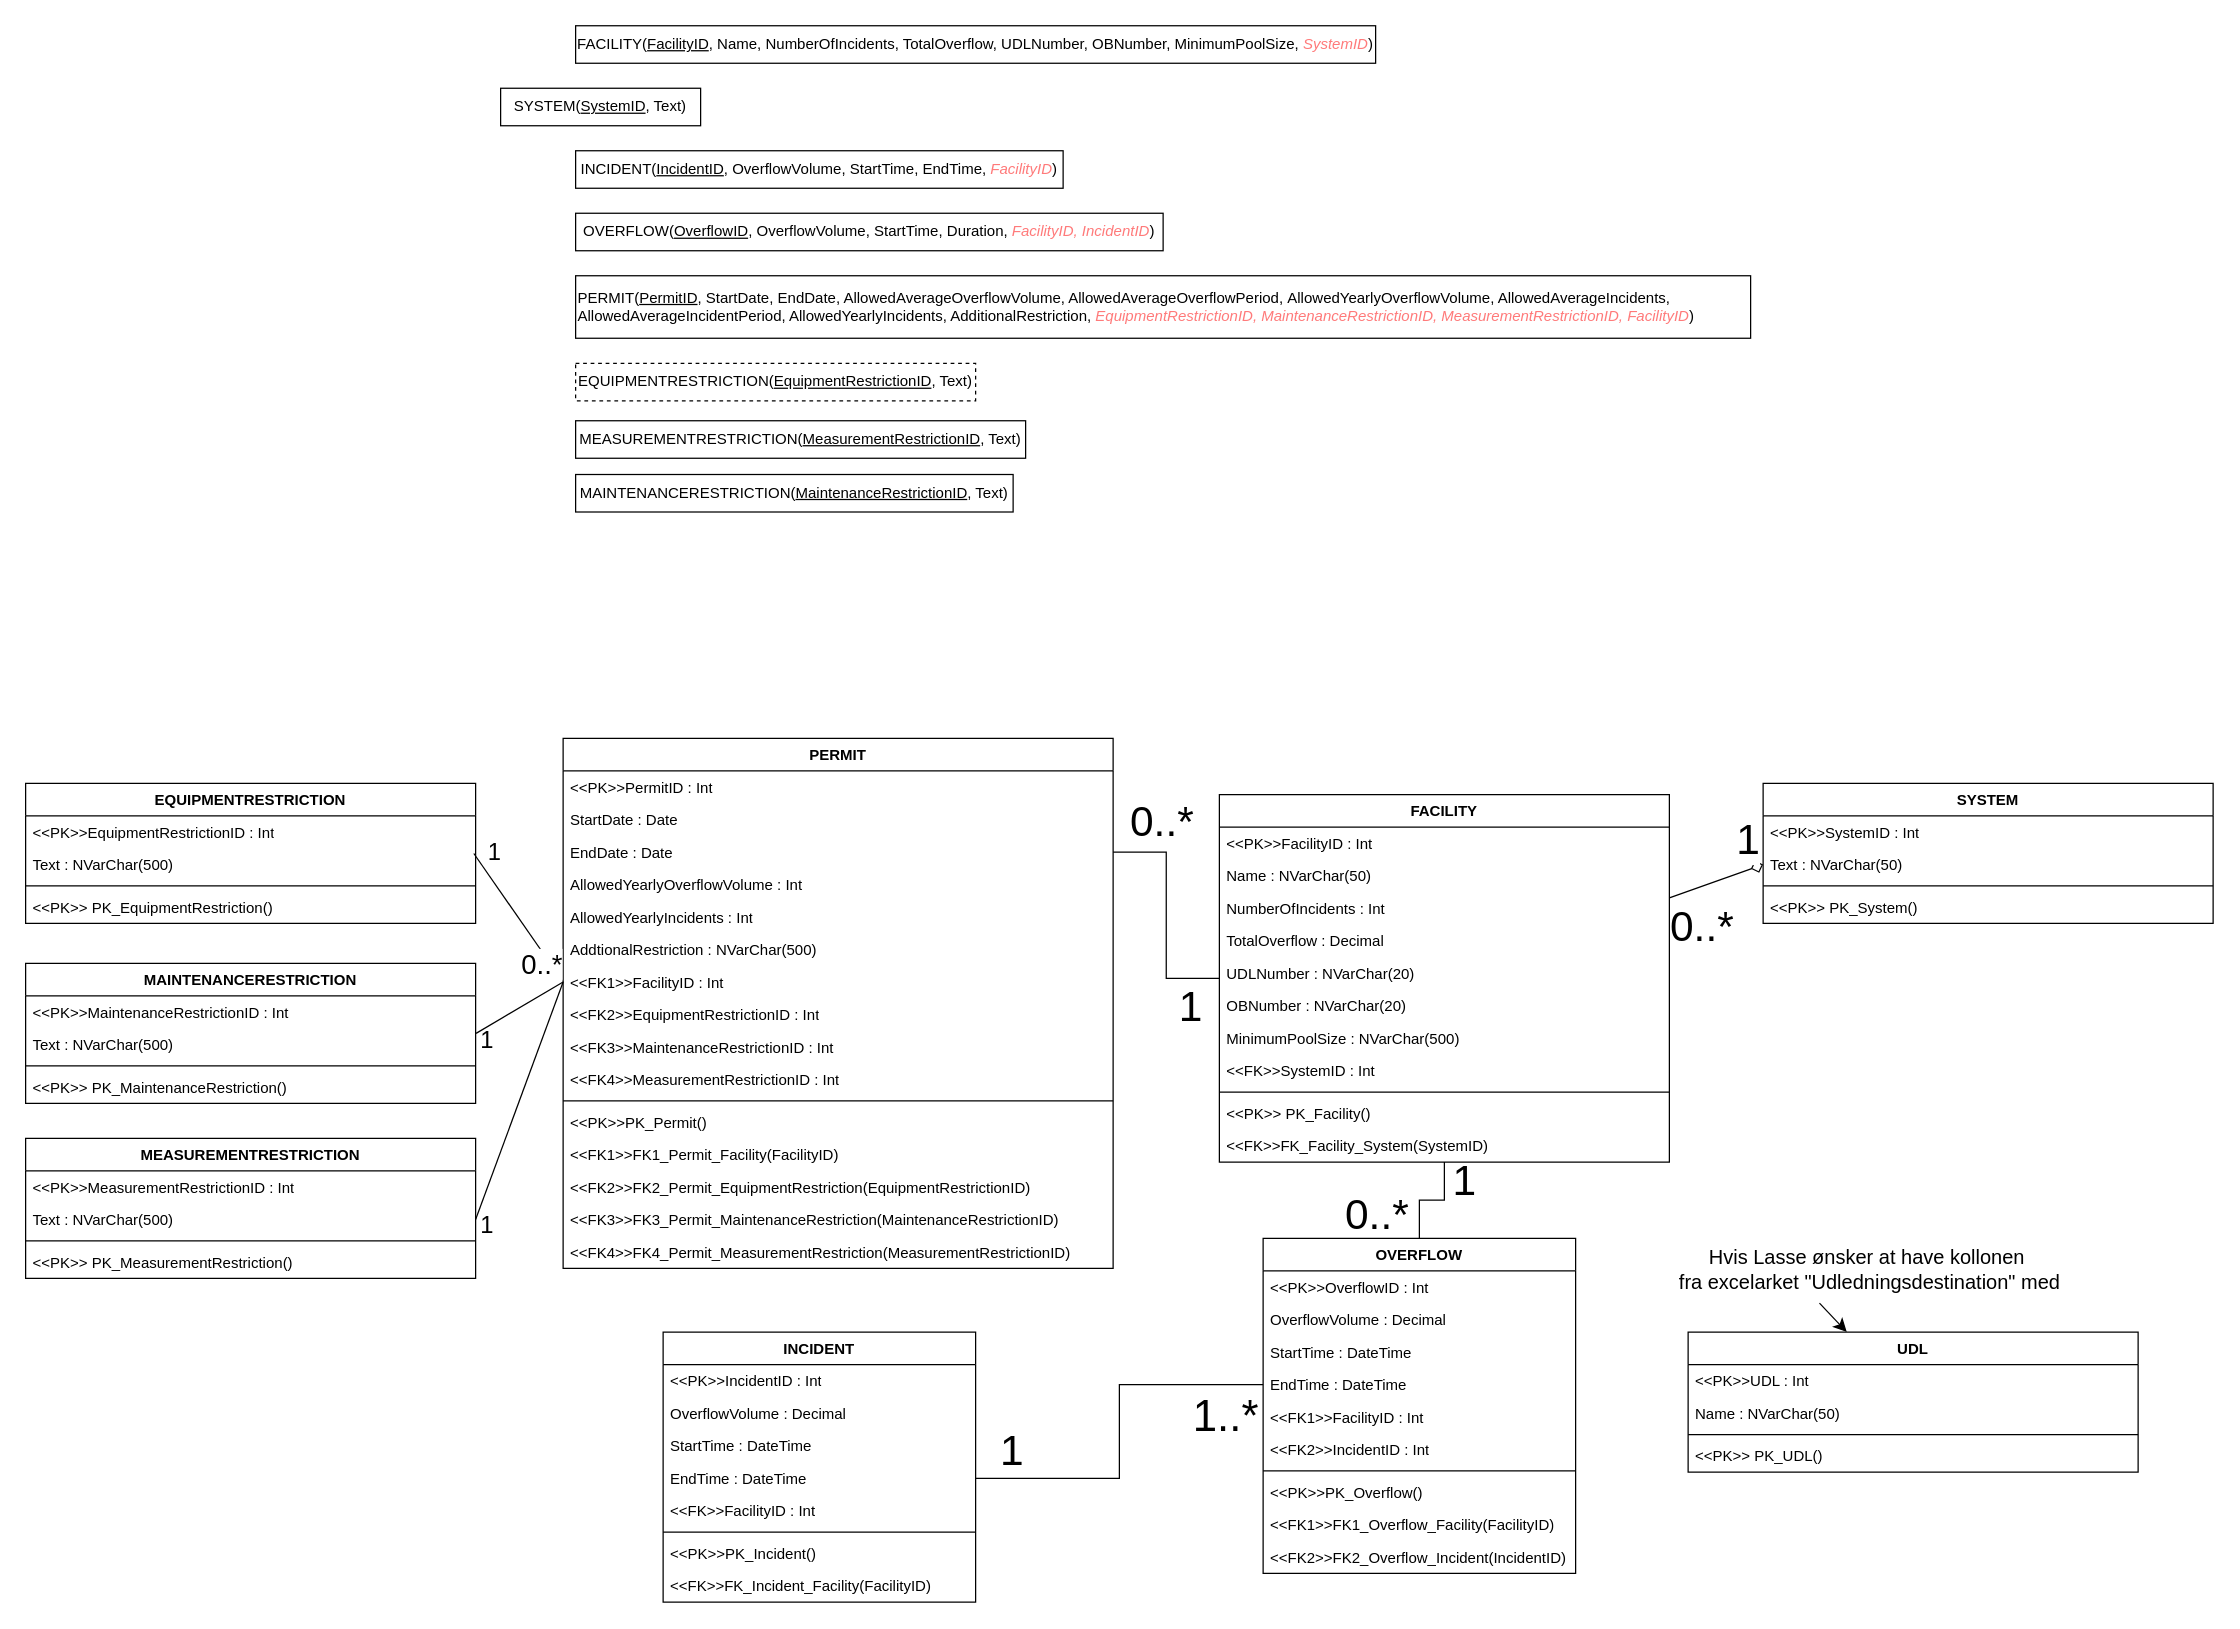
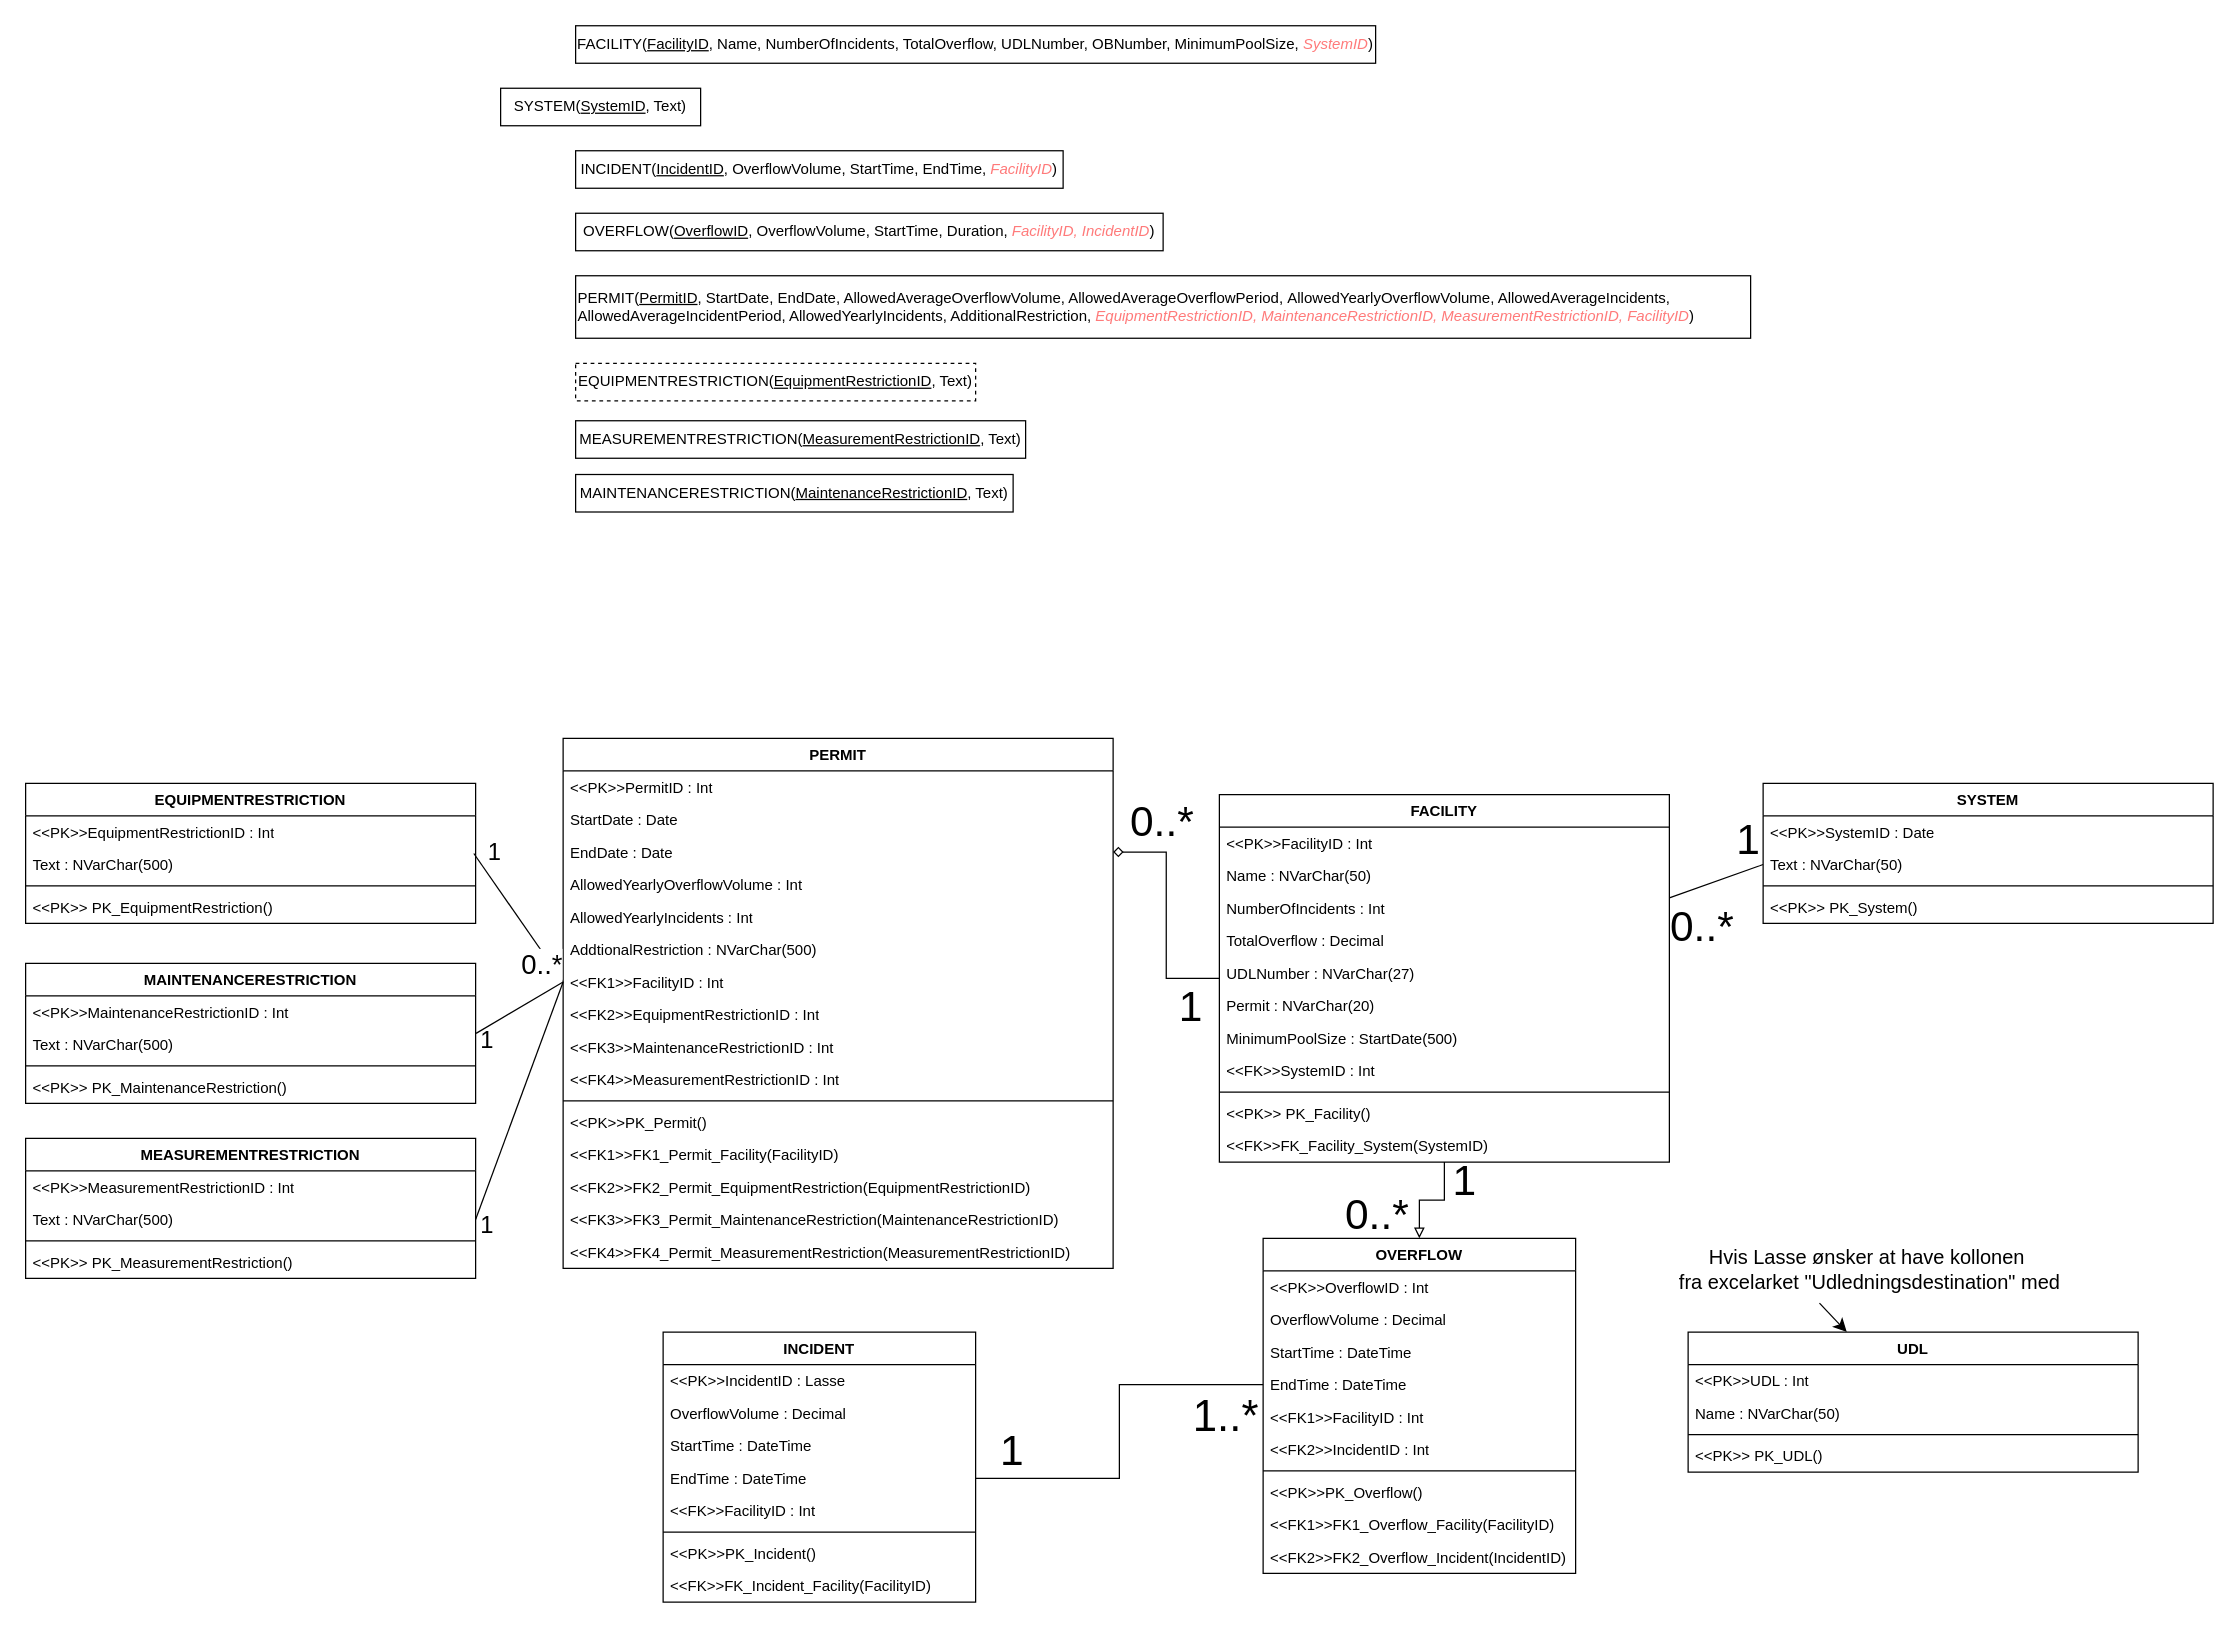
(1849, 833) -> (1853, 833)
(1119, 852) -> (1123, 852)
(1750, 869) -> (1755, 867)
(1324, 975) -> (1324, 975)
(1320, 1007) -> (1309, 1007)
(1343, 1040) -> (1348, 1040)
(1419, 1231) -> (1419, 1226)
(755, 1382) -> (764, 1382)
